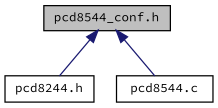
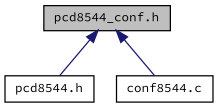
(49, 89) -> (49, 89)
(165, 89) -> (165, 89)
